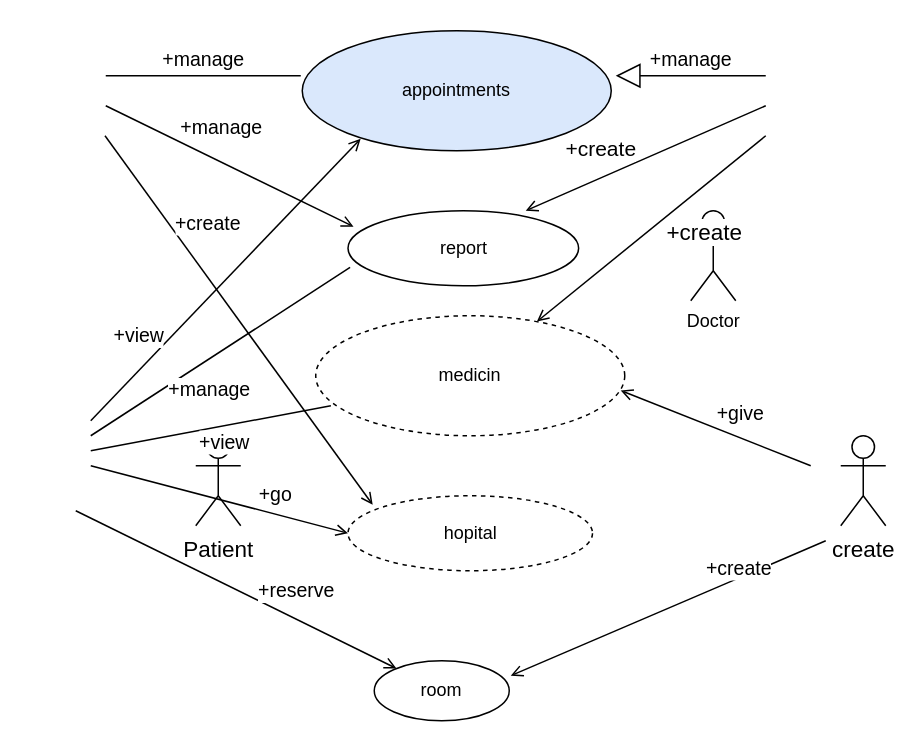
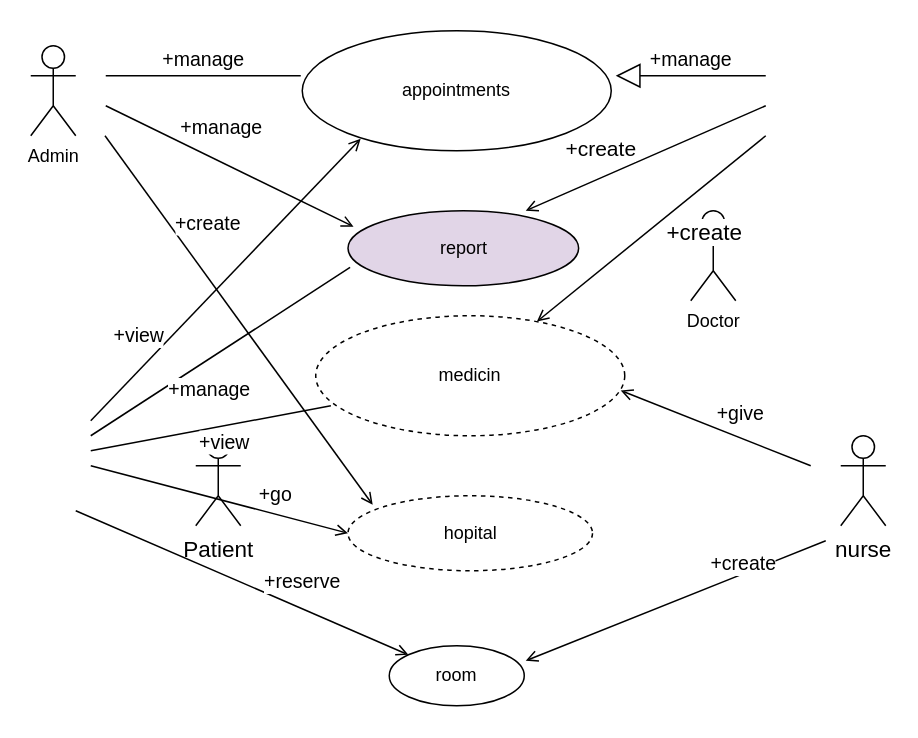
none -> (53, 91)
(457, 91) -> (457, 91)
(463, 248) -> (463, 248)
(864, 550) -> (864, 550)
(442, 691) -> (457, 676)
